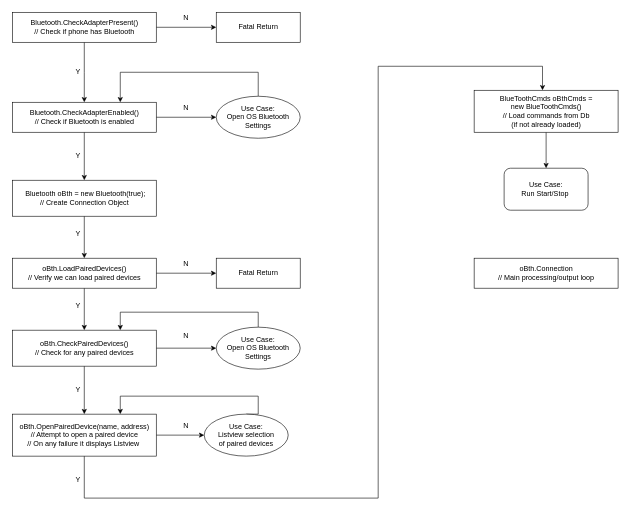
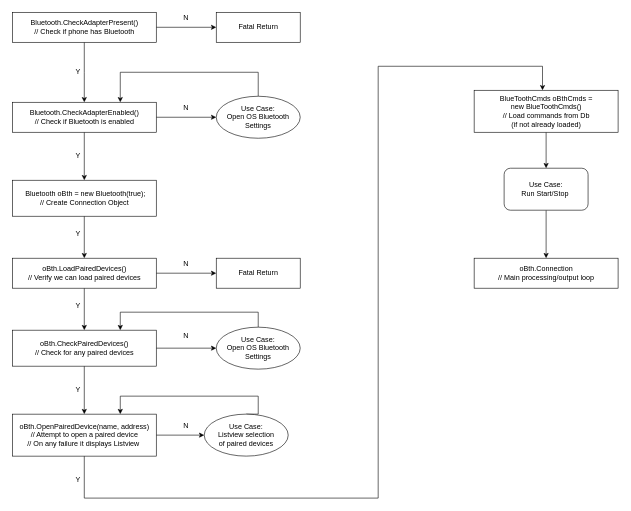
none -> (546, 252)
